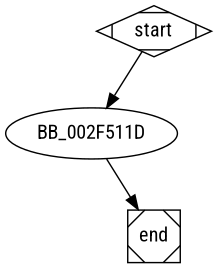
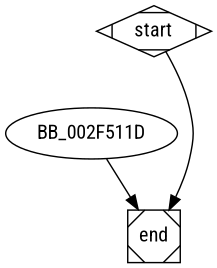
(128, 74) -> (192, 123)
